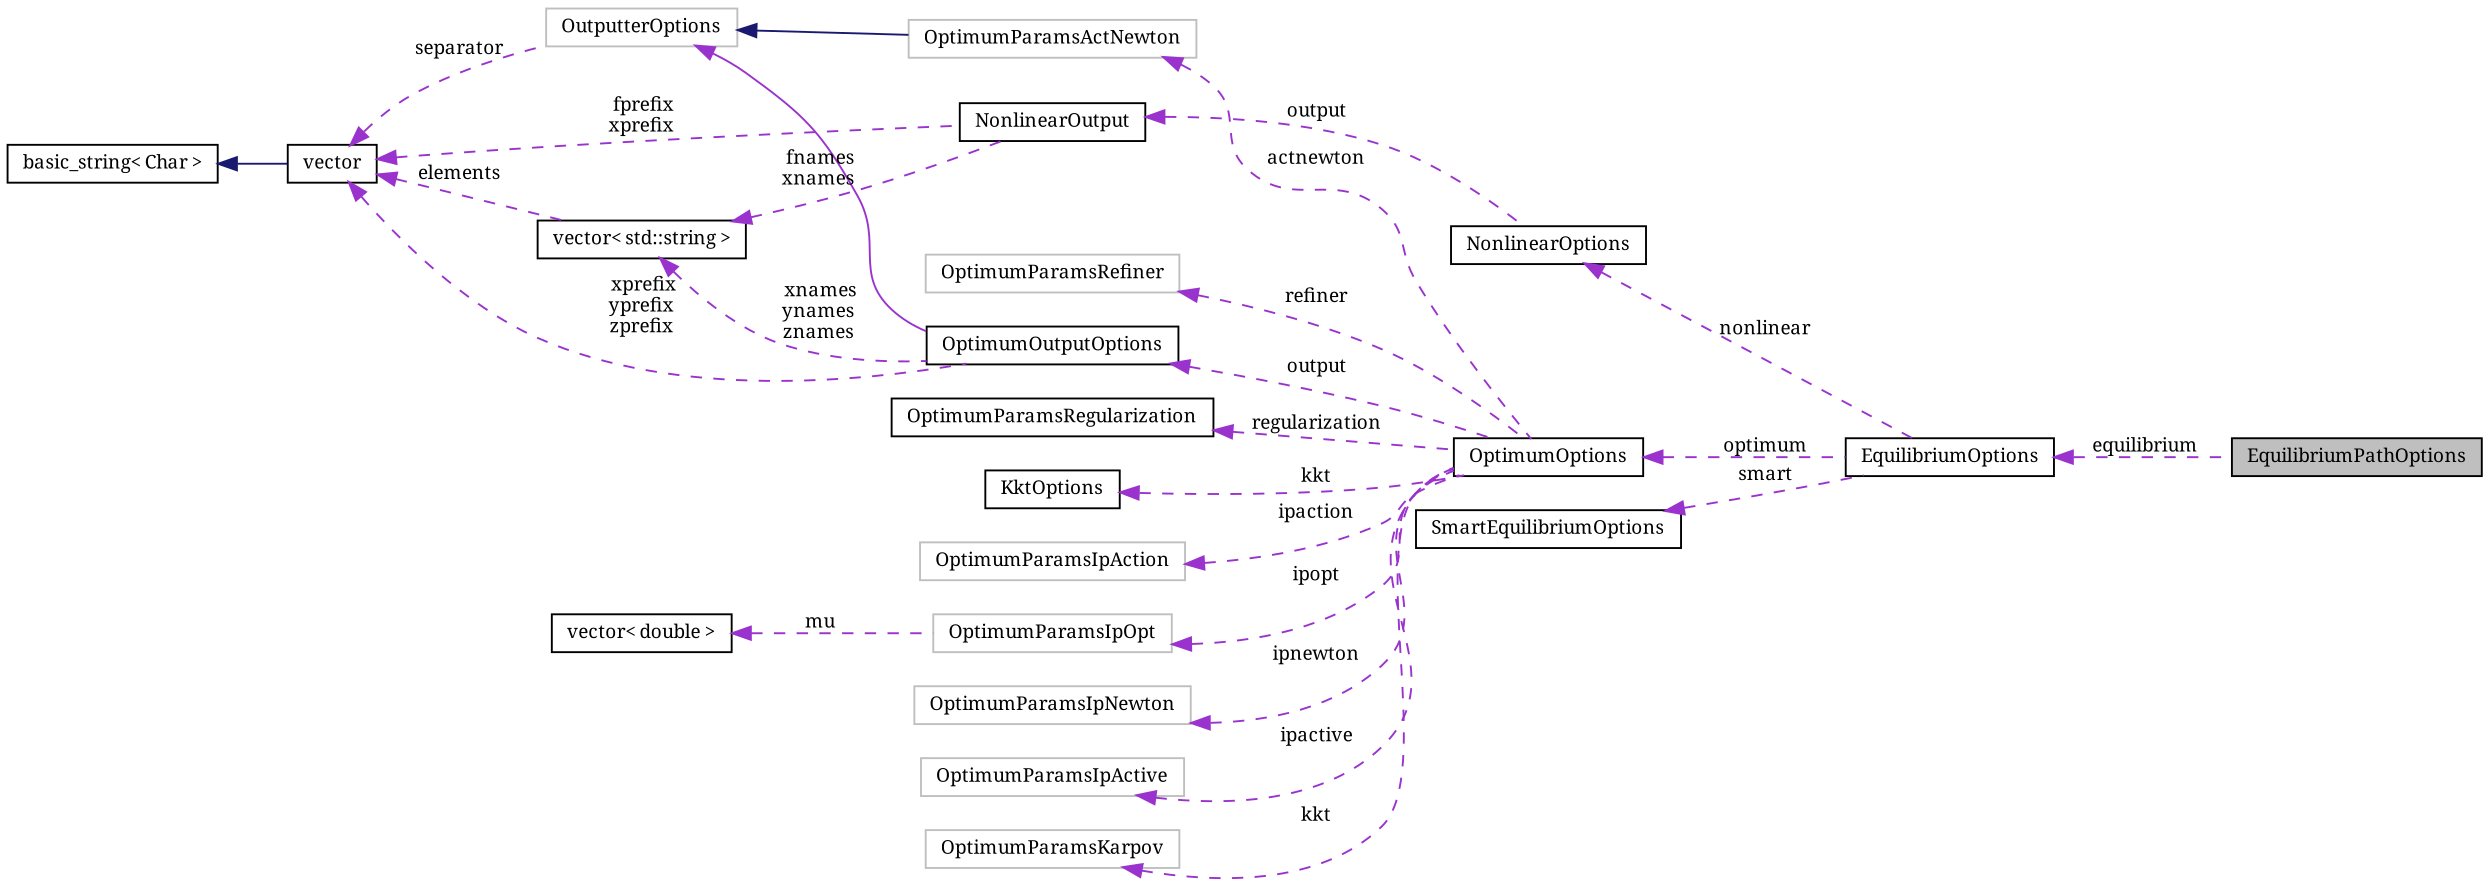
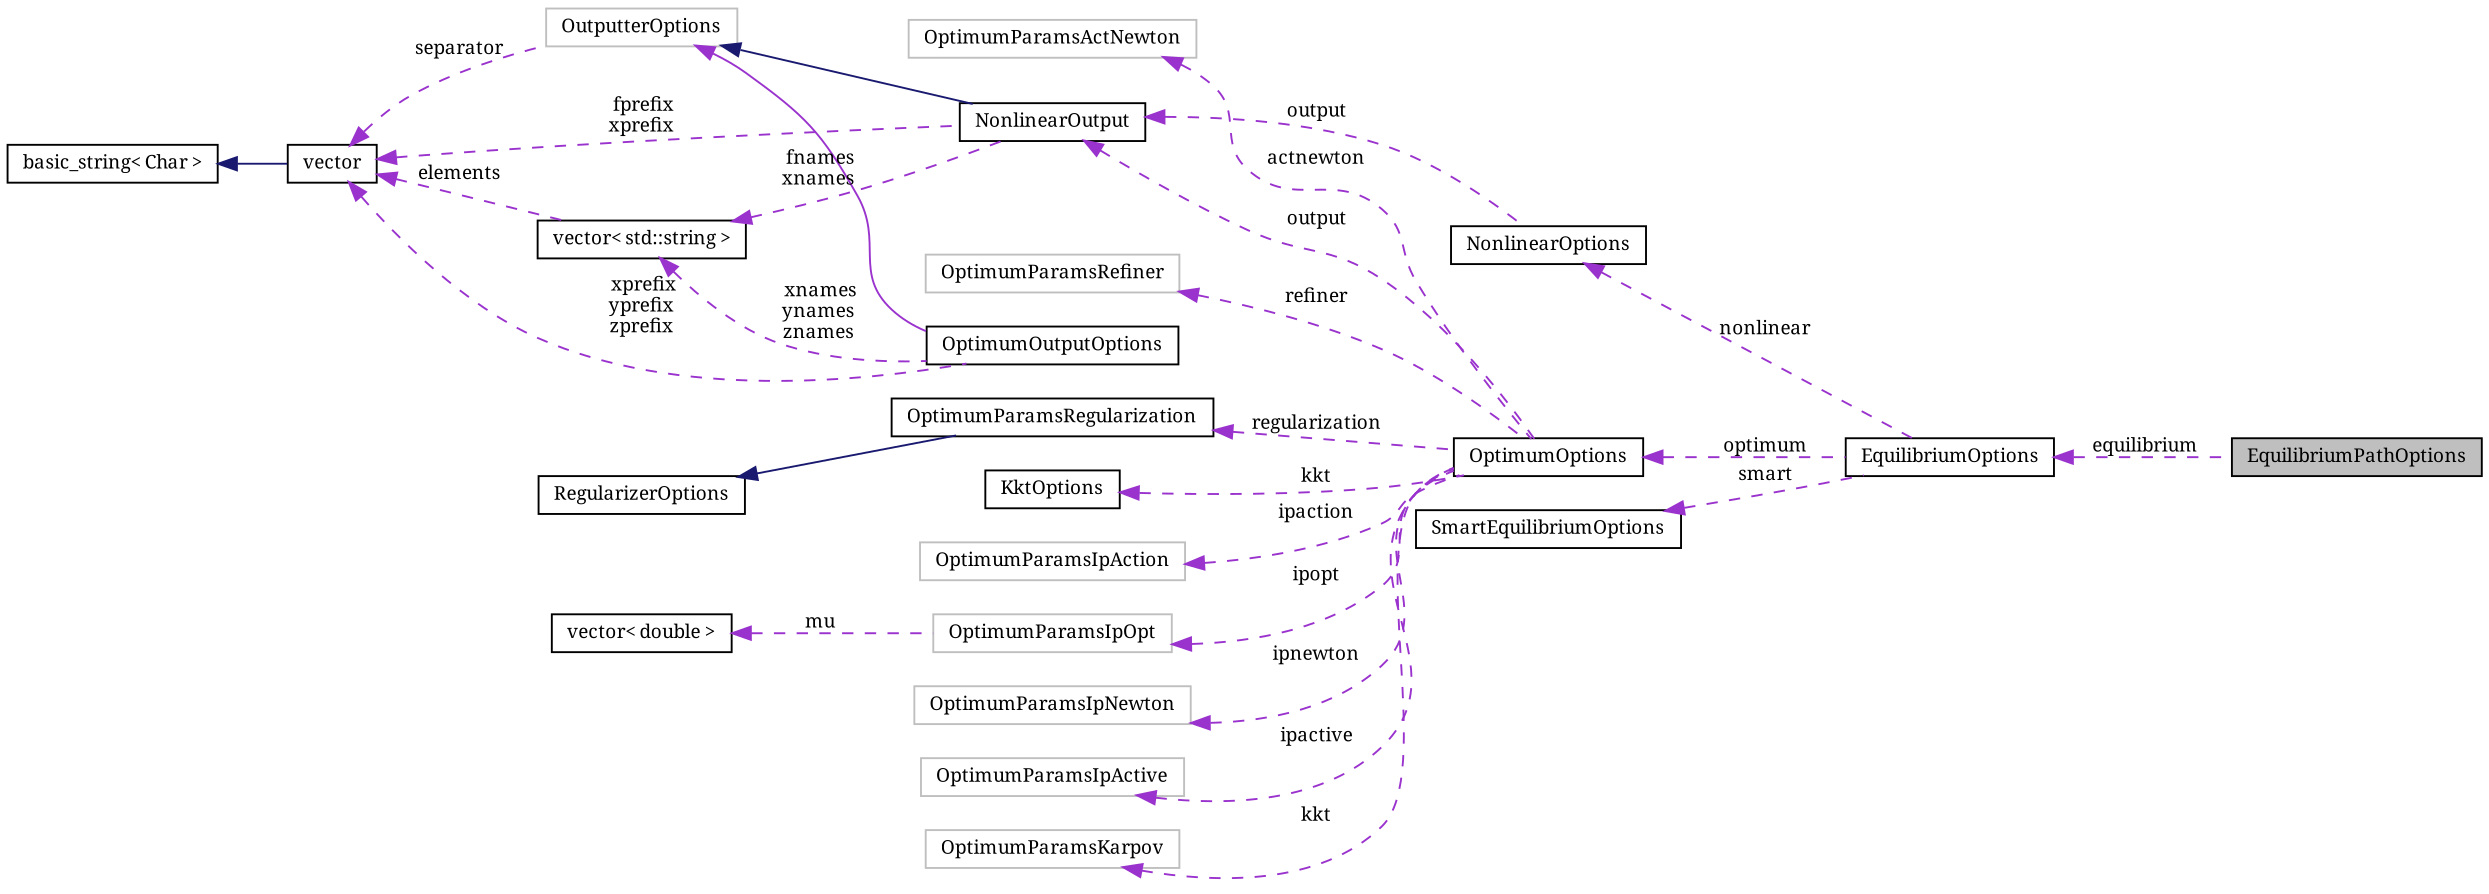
(833, 33) -> (857, 77)
(1343, 397) -> (1342, 259)
none -> (642, 495)
